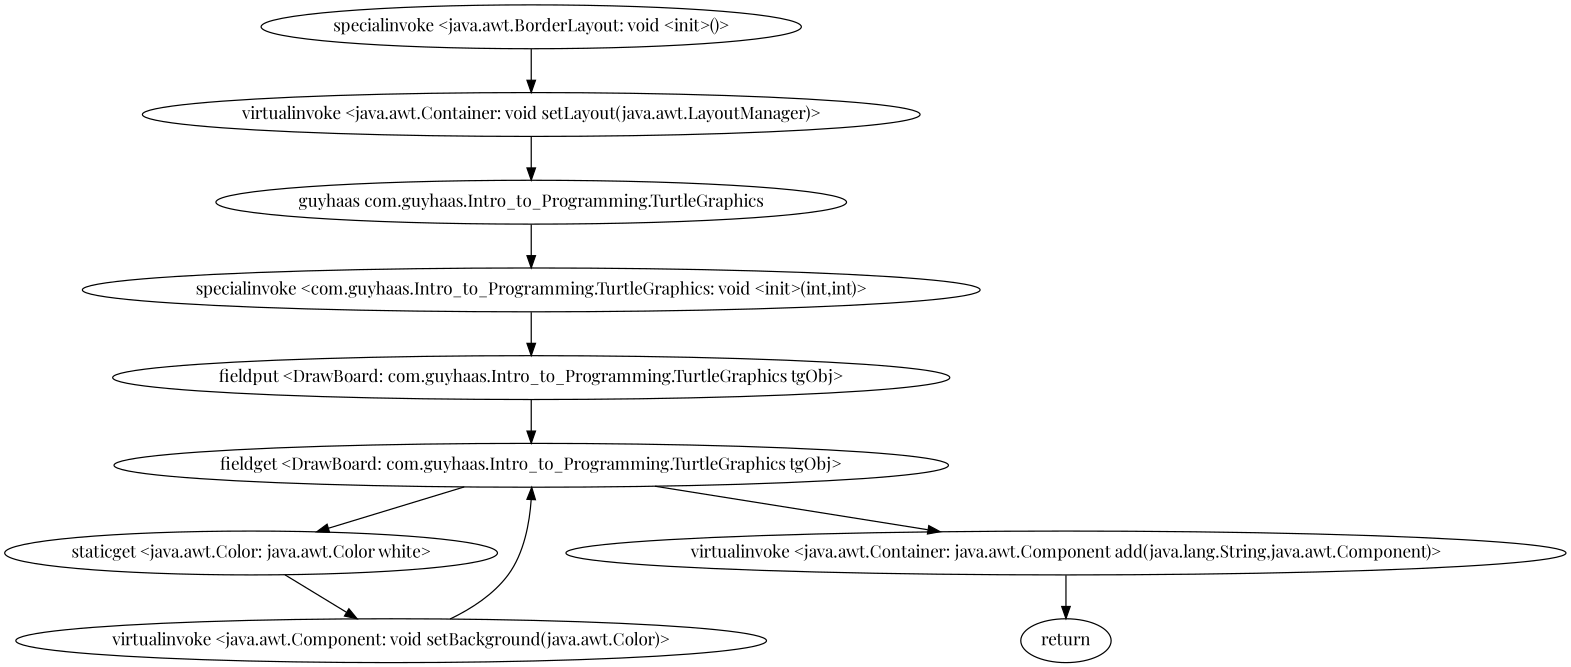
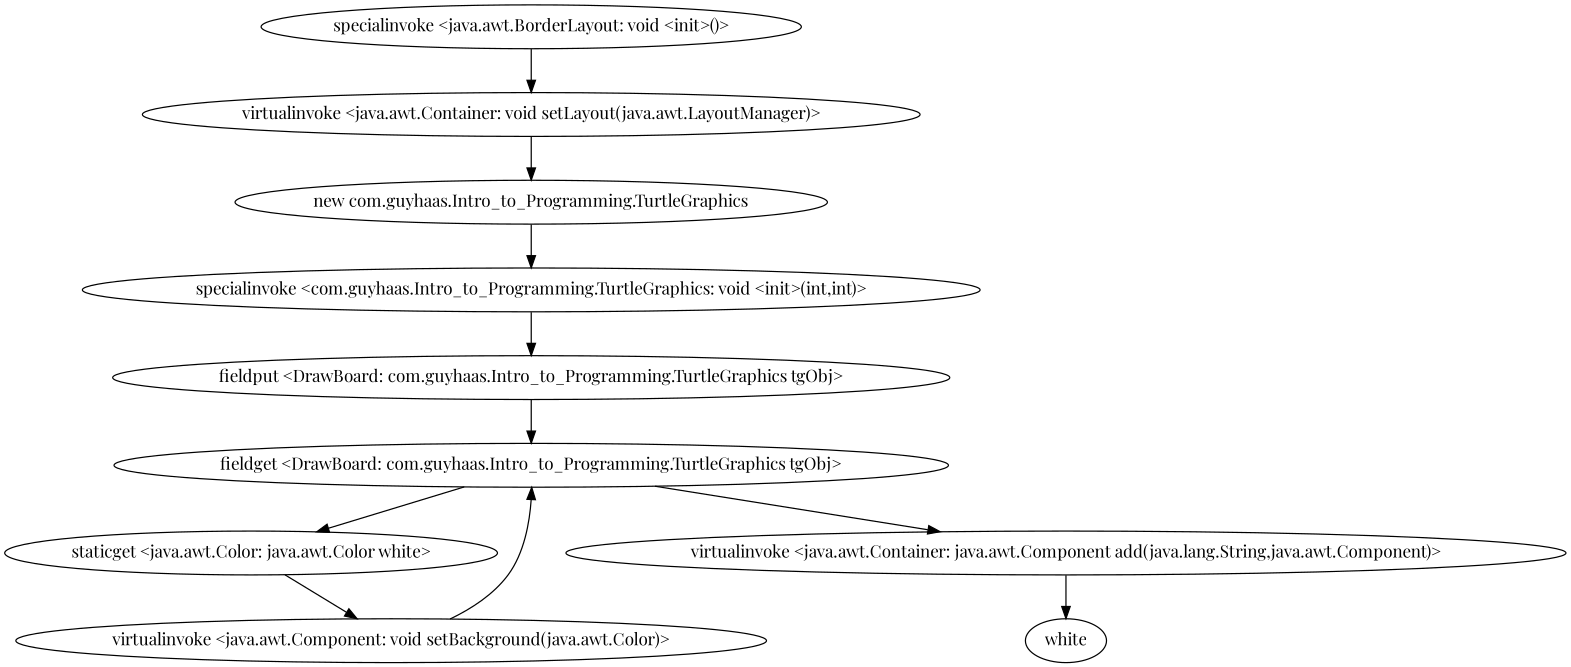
(531, 202) -> (531, 202)
(1066, 641) -> (1066, 641)
